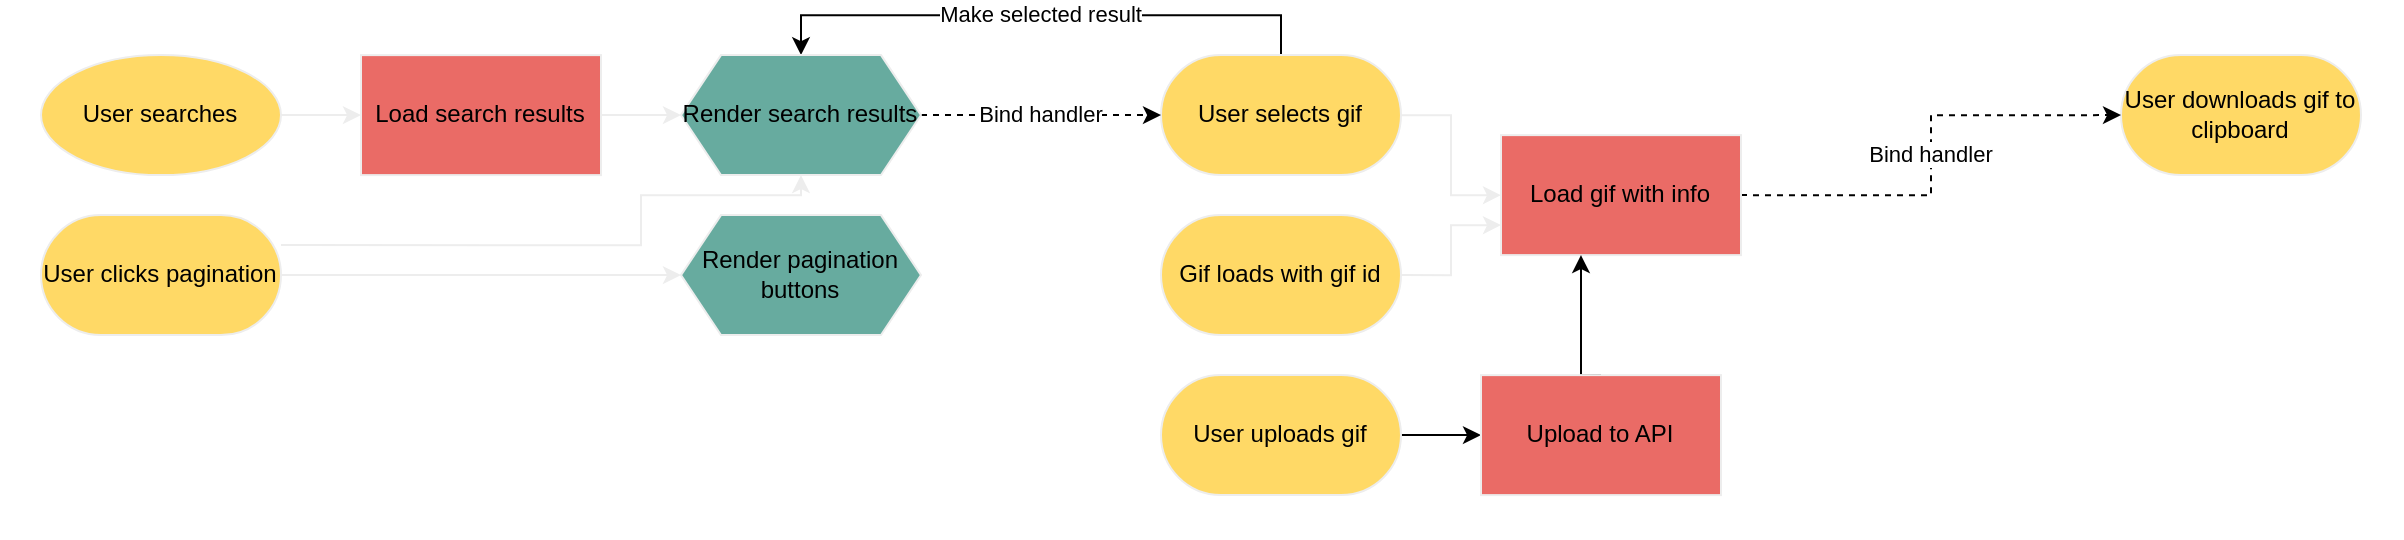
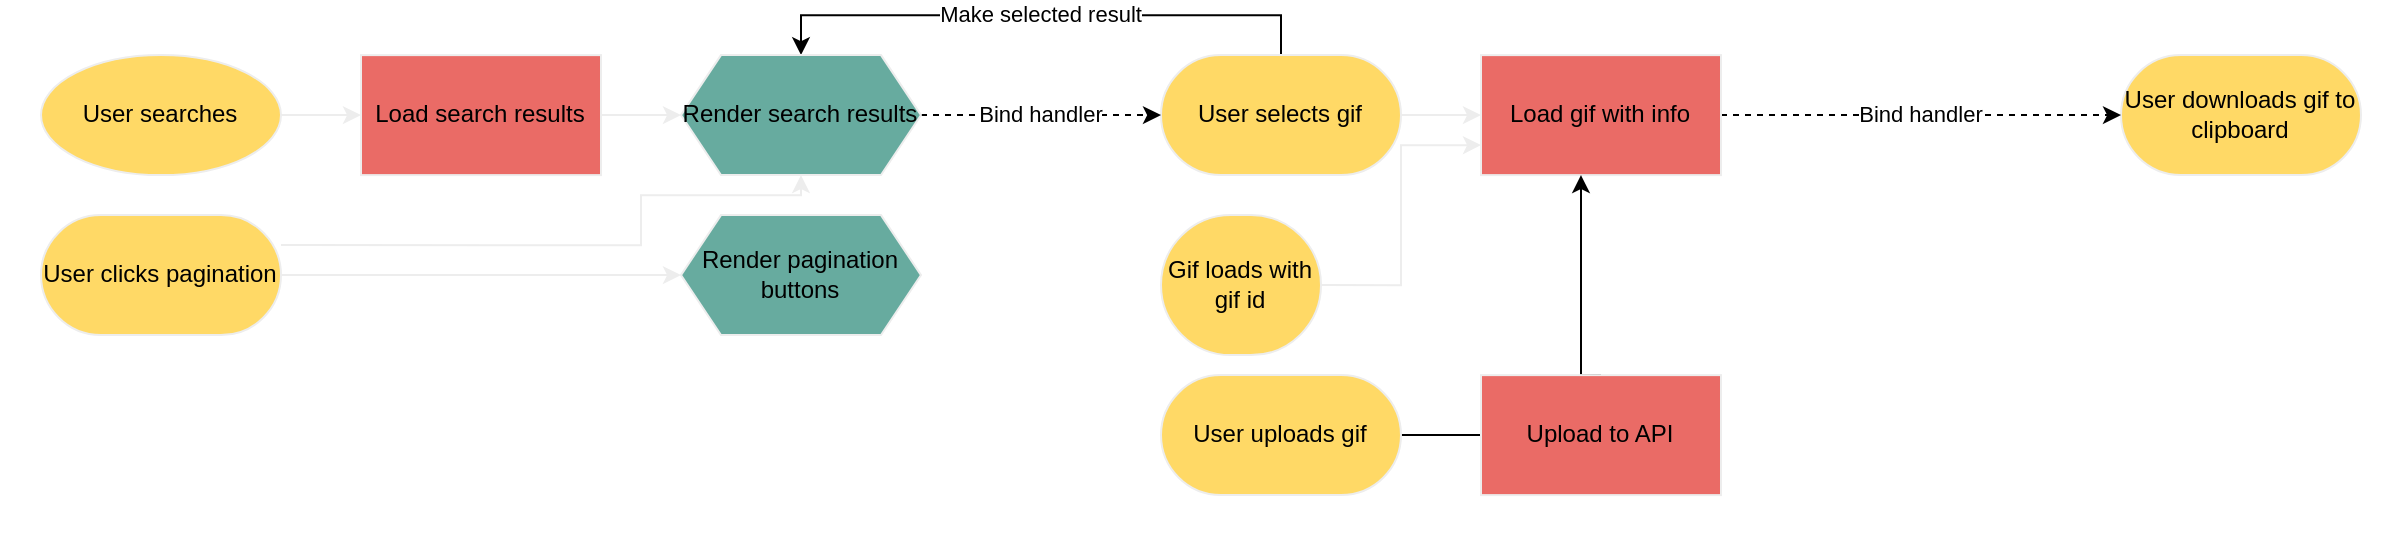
(1621, 195) -> (1601, 115)
(1281, 275) -> (1241, 285)
(1466, 435) -> (1471, 435)
